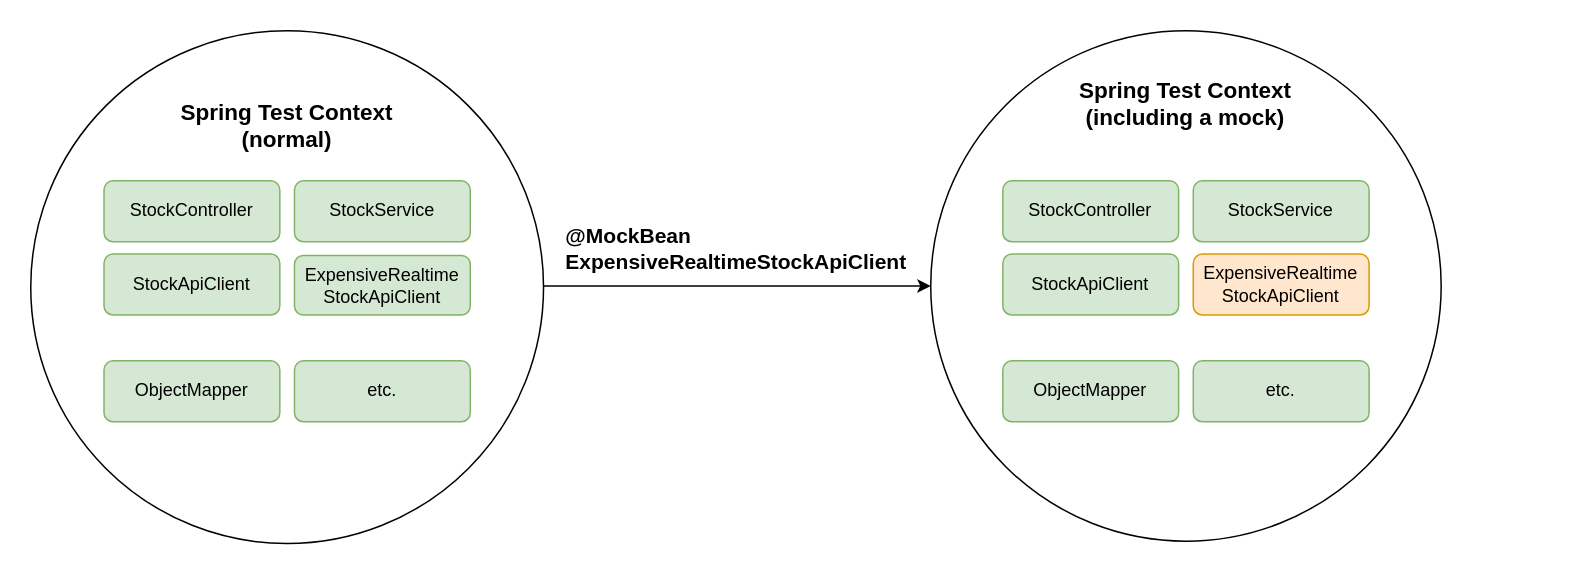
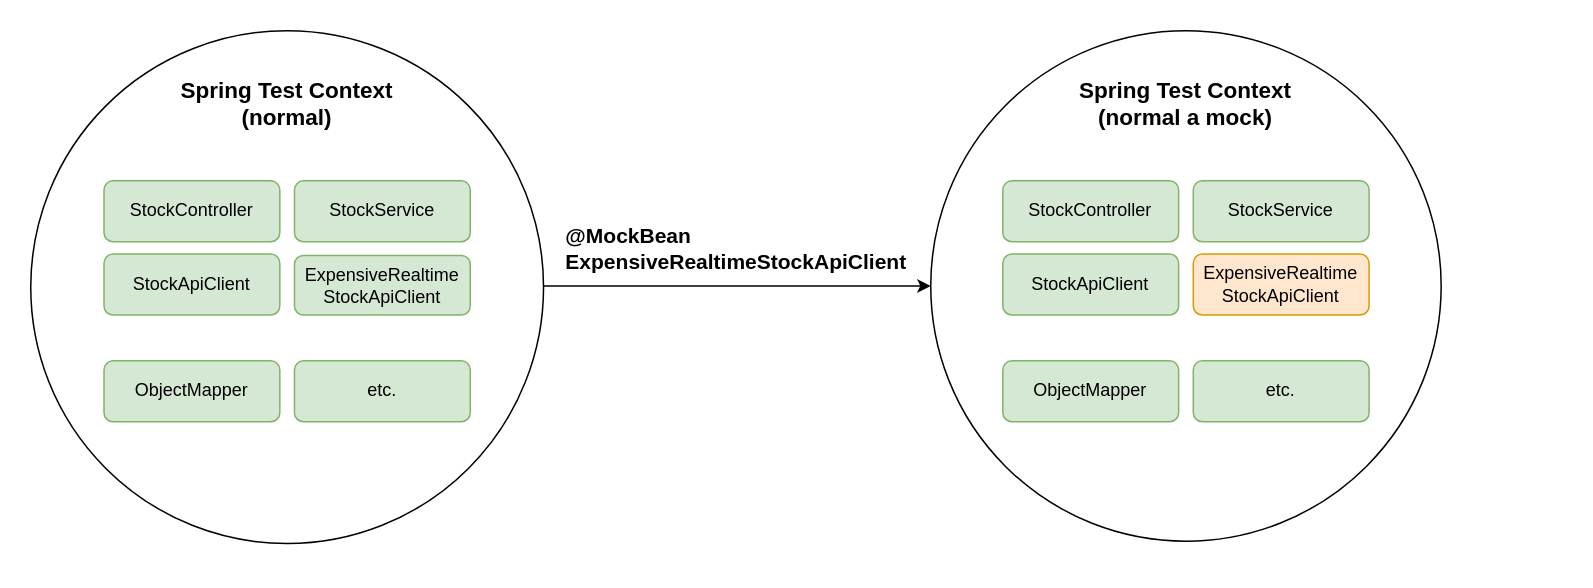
(1186, 103) -> (1186, 103)
(287, 125) -> (287, 103)
